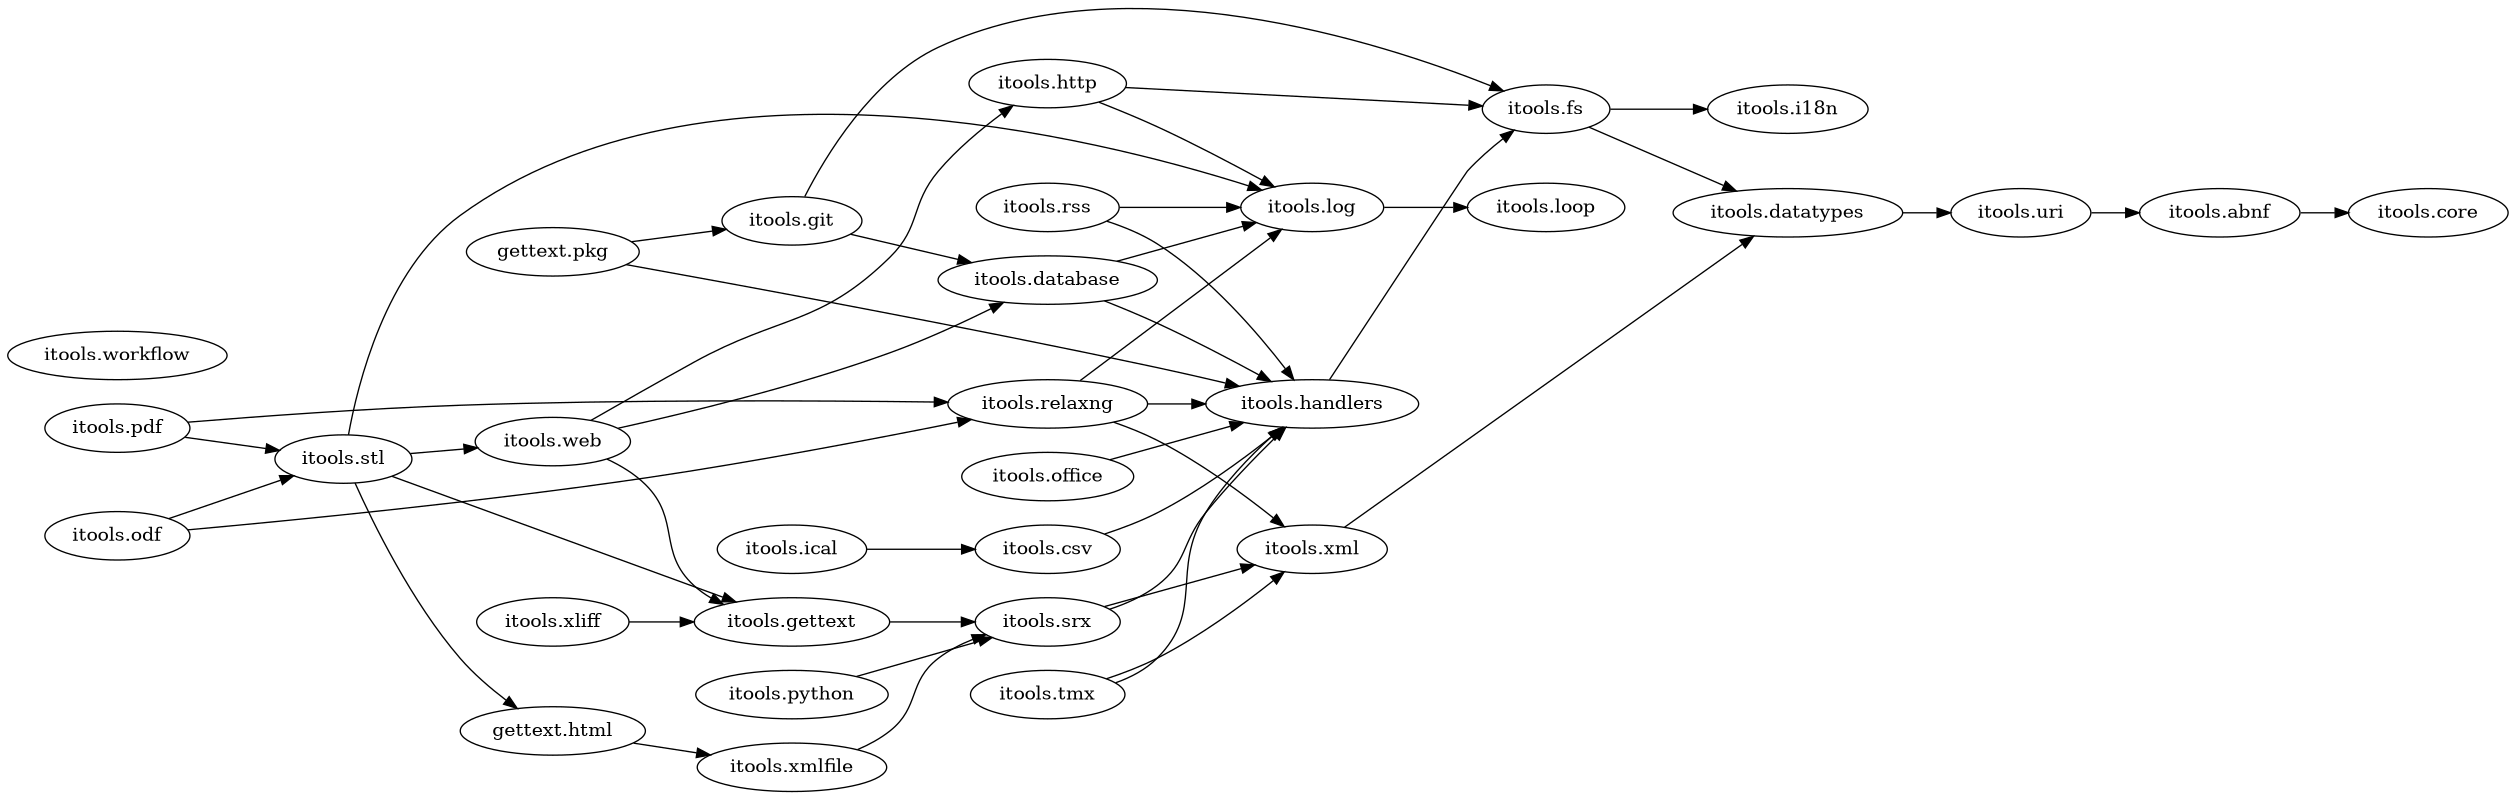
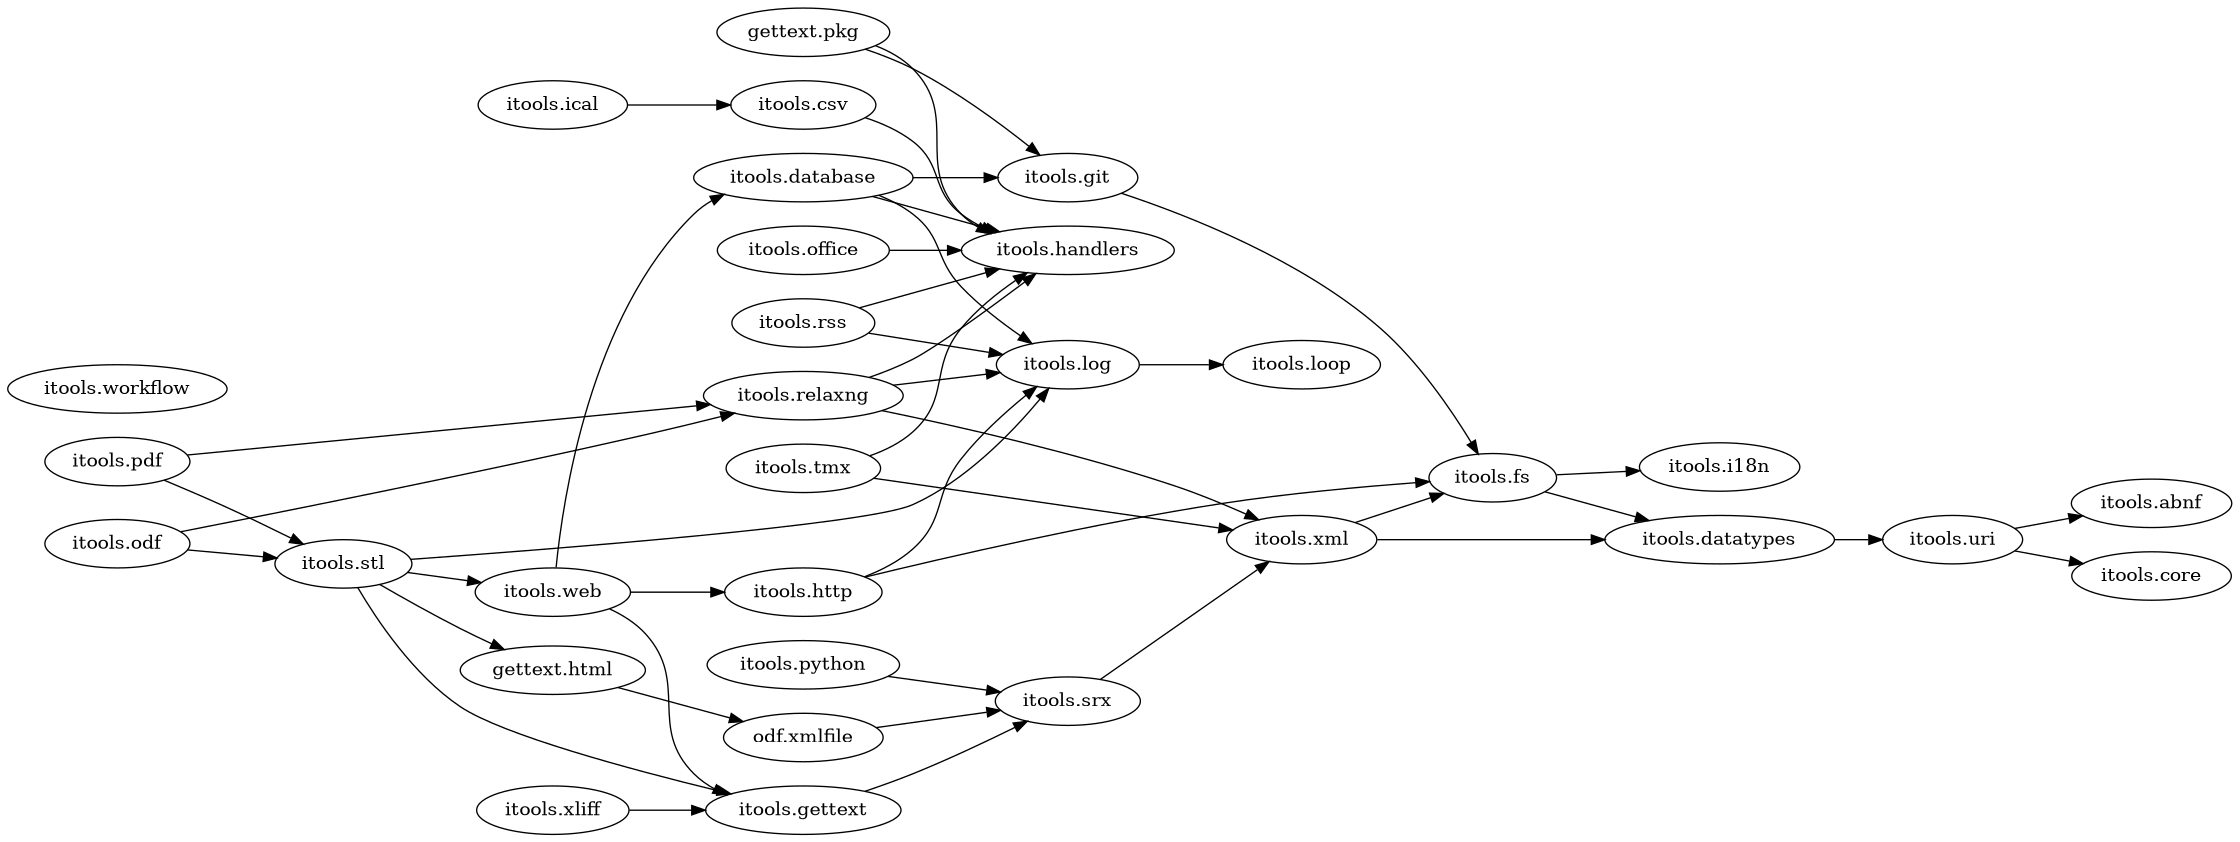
(2318, 213) -> (2042, 556)
(910, 248) -> (950, 178)
(1412, 255) -> (1393, 510)
(1179, 562) -> none
(792, 767) -> (803, 738)
